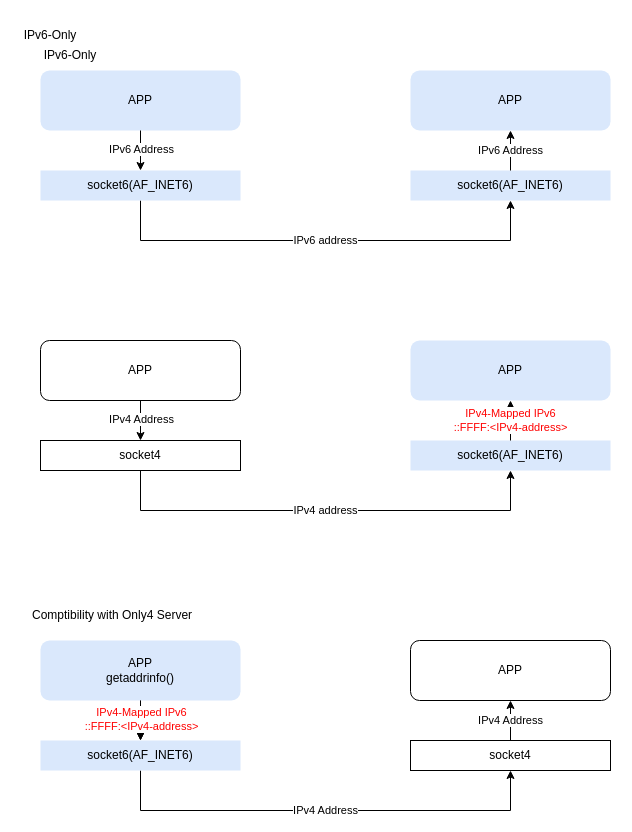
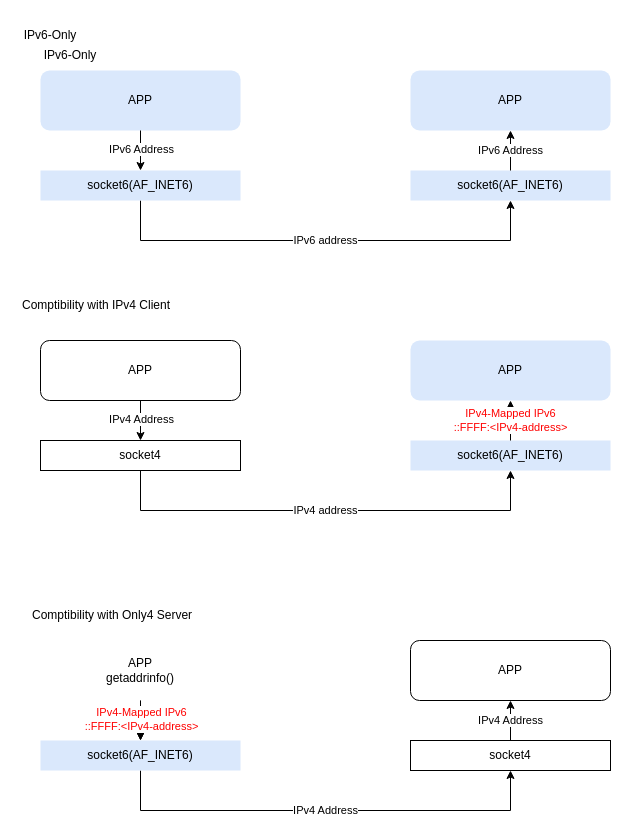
none -> (141, 306)
(141, 671) -> (141, 671)
